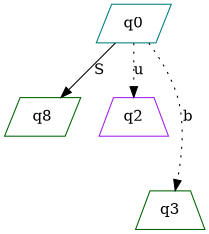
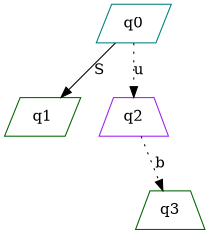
(180, 108) -> (150, 158)
(43, 117) -> (43, 117)
